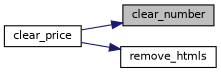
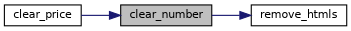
(95, 45) -> (226, 15)
